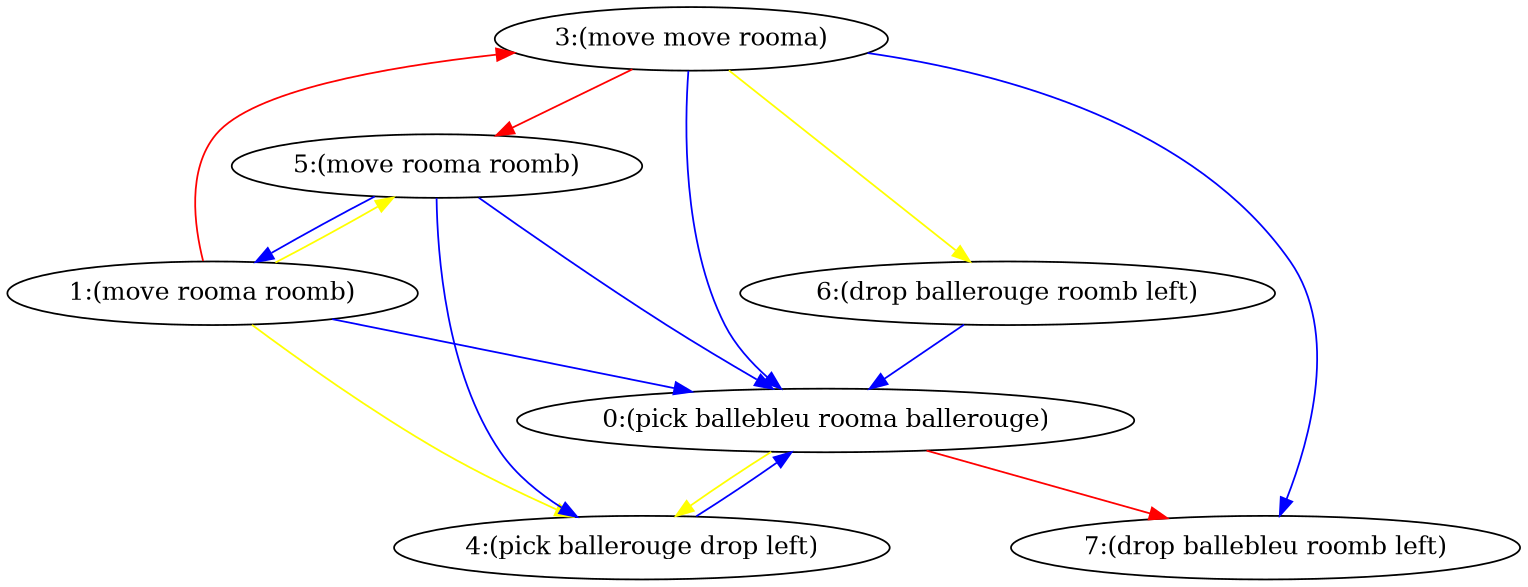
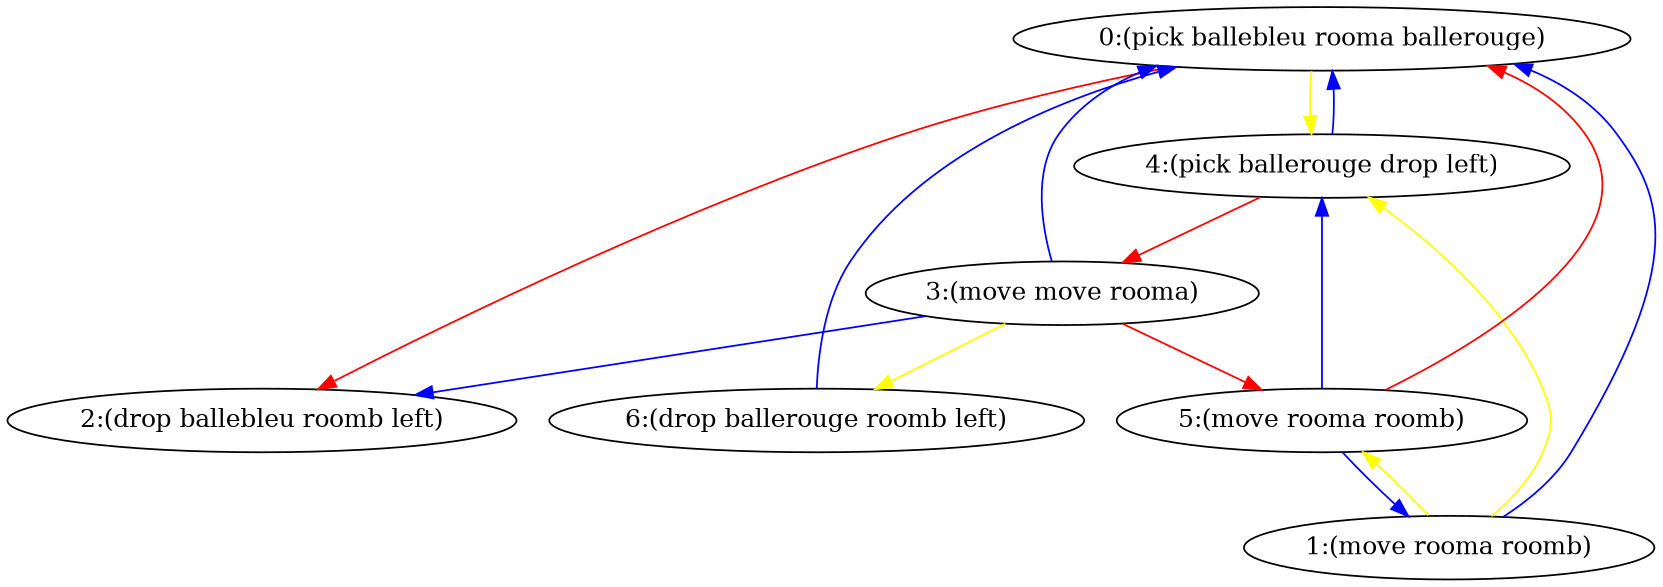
(287, 95) -> (1200, 226)
(616, 292) -> (1574, 255)
(1266, 548) -> (262, 420)
